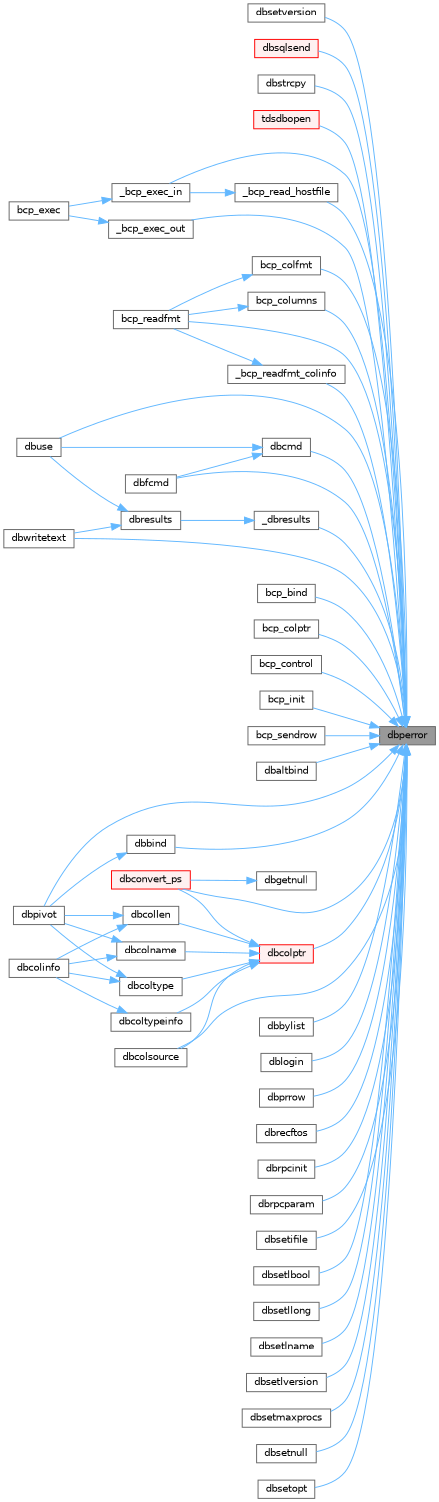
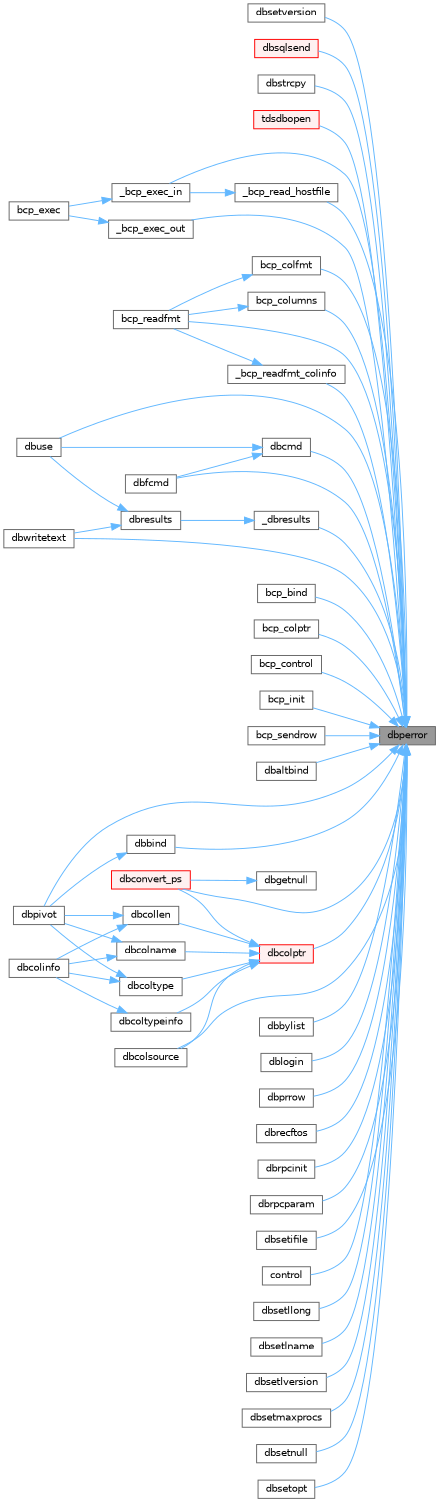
(286, 1276) -> (286, 1276)
